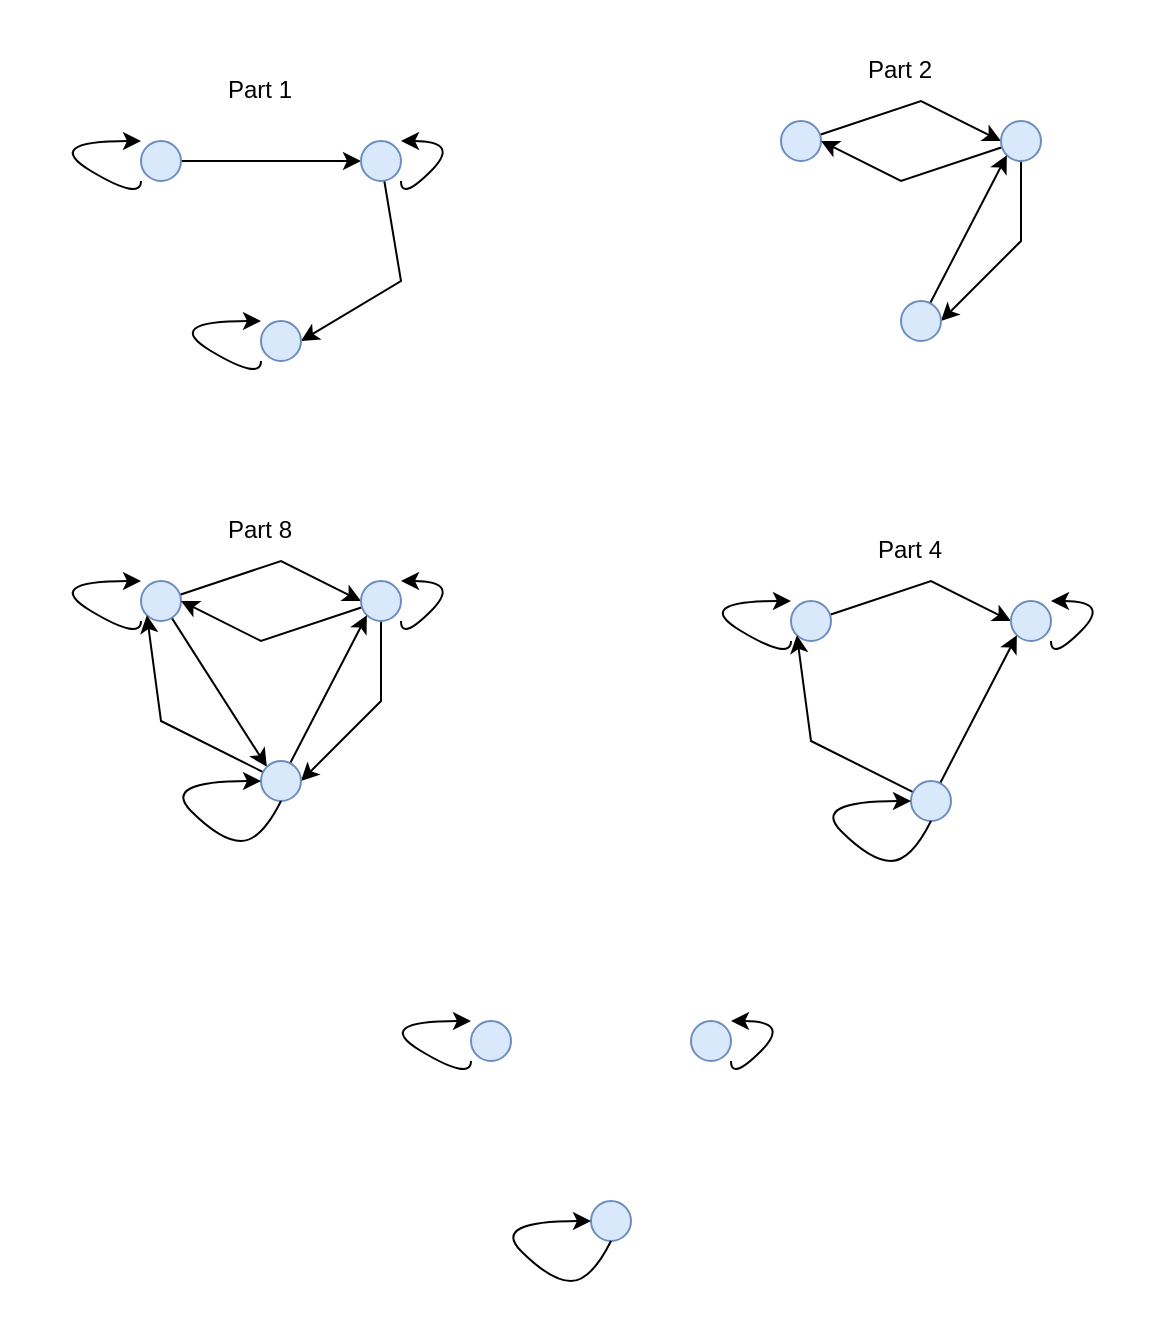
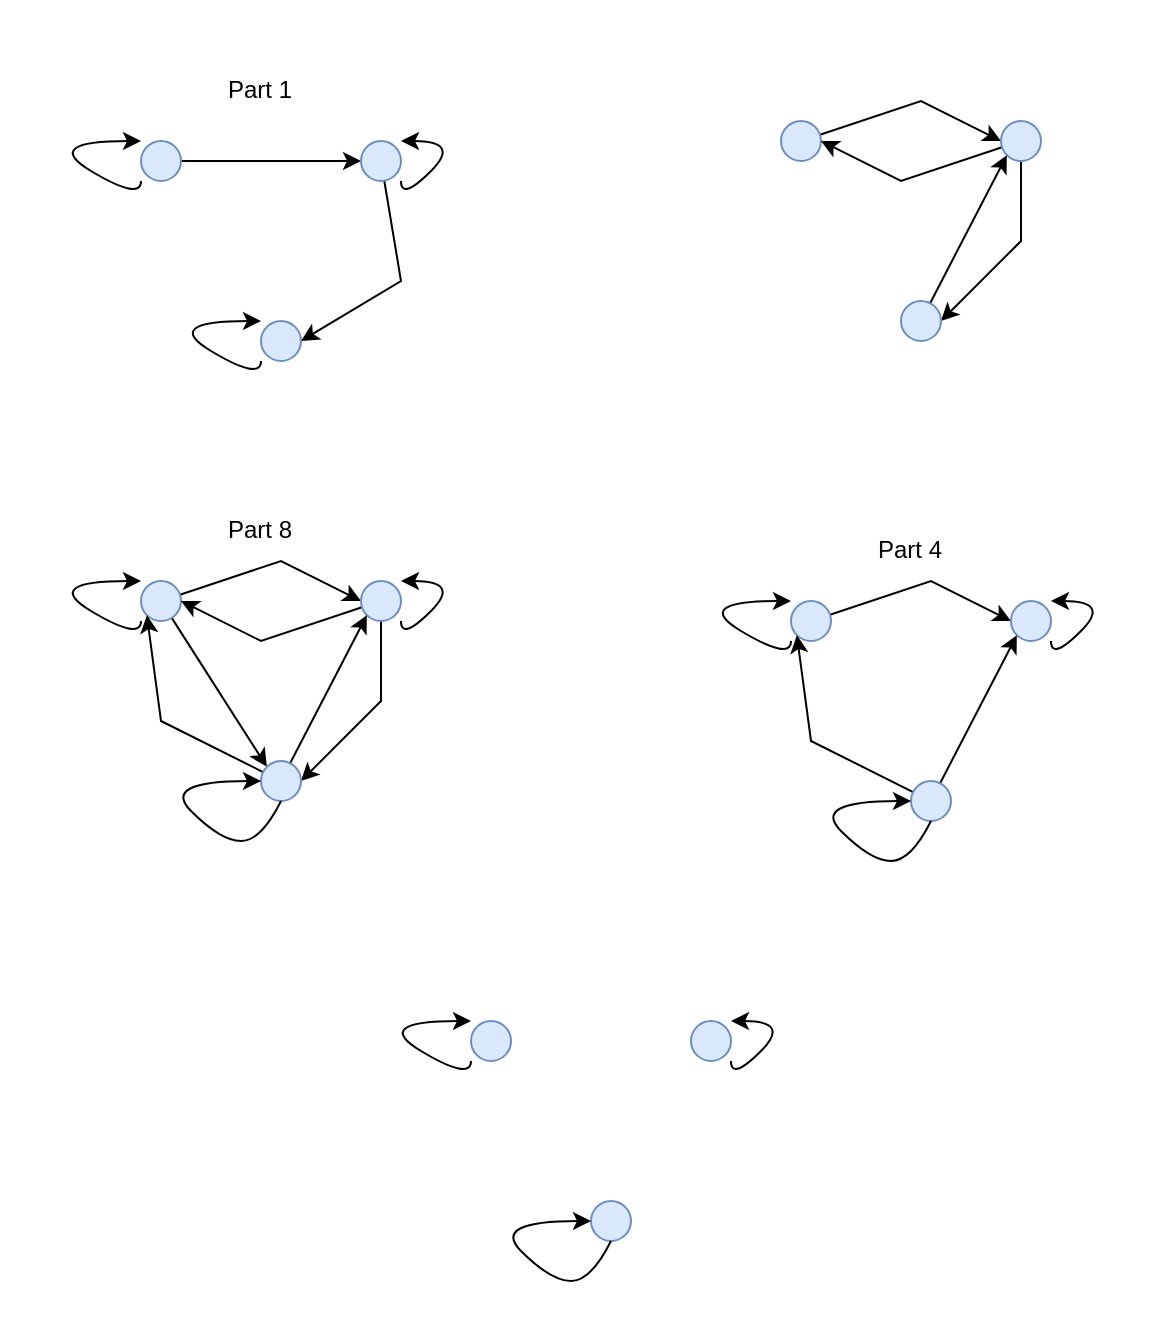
(901, 71) -> none
